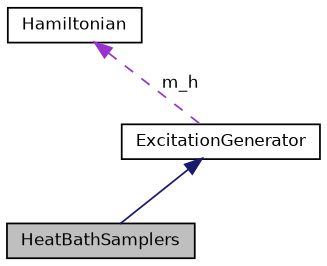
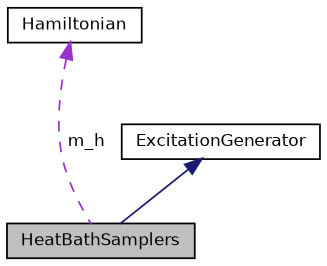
(155, 89) -> (60, 144)
